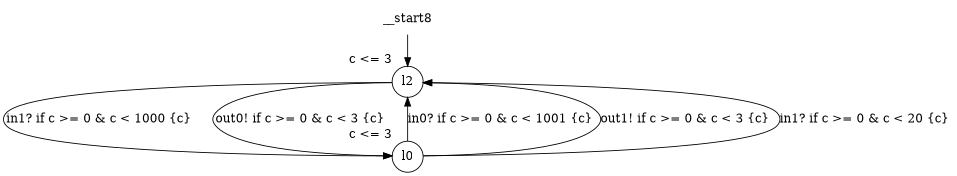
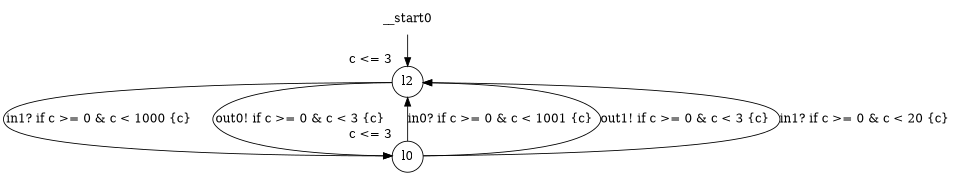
(408, 19) -> (408, 19)
